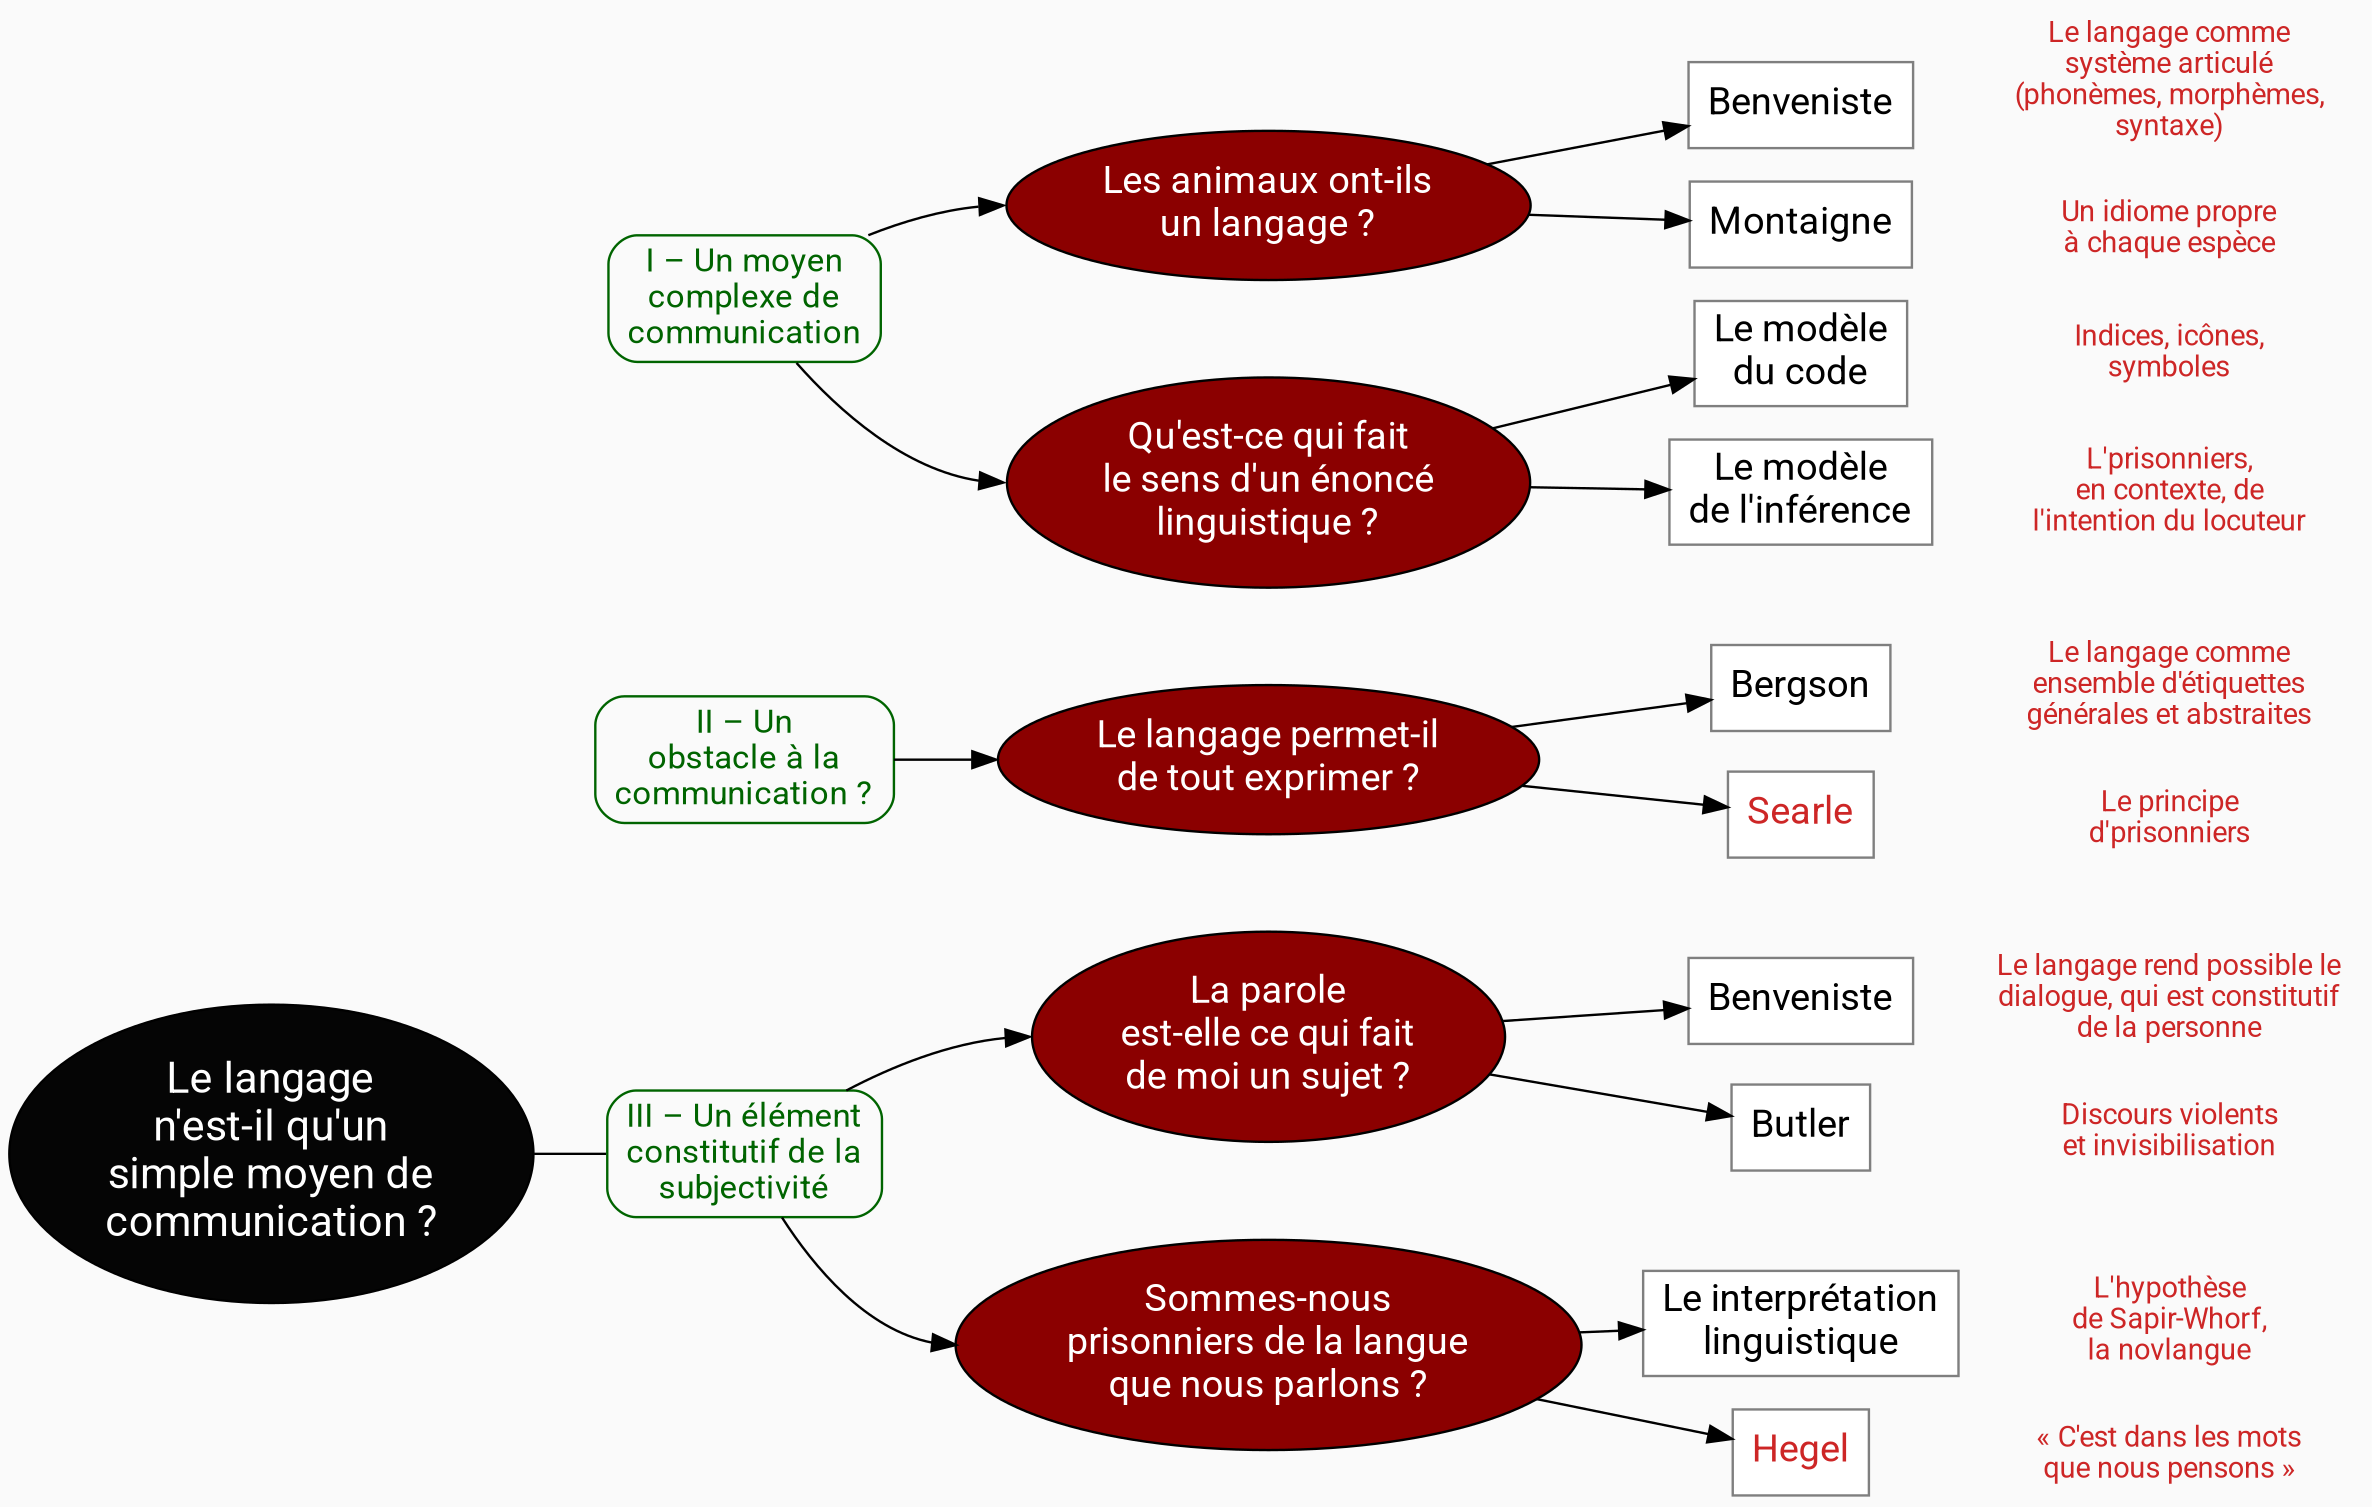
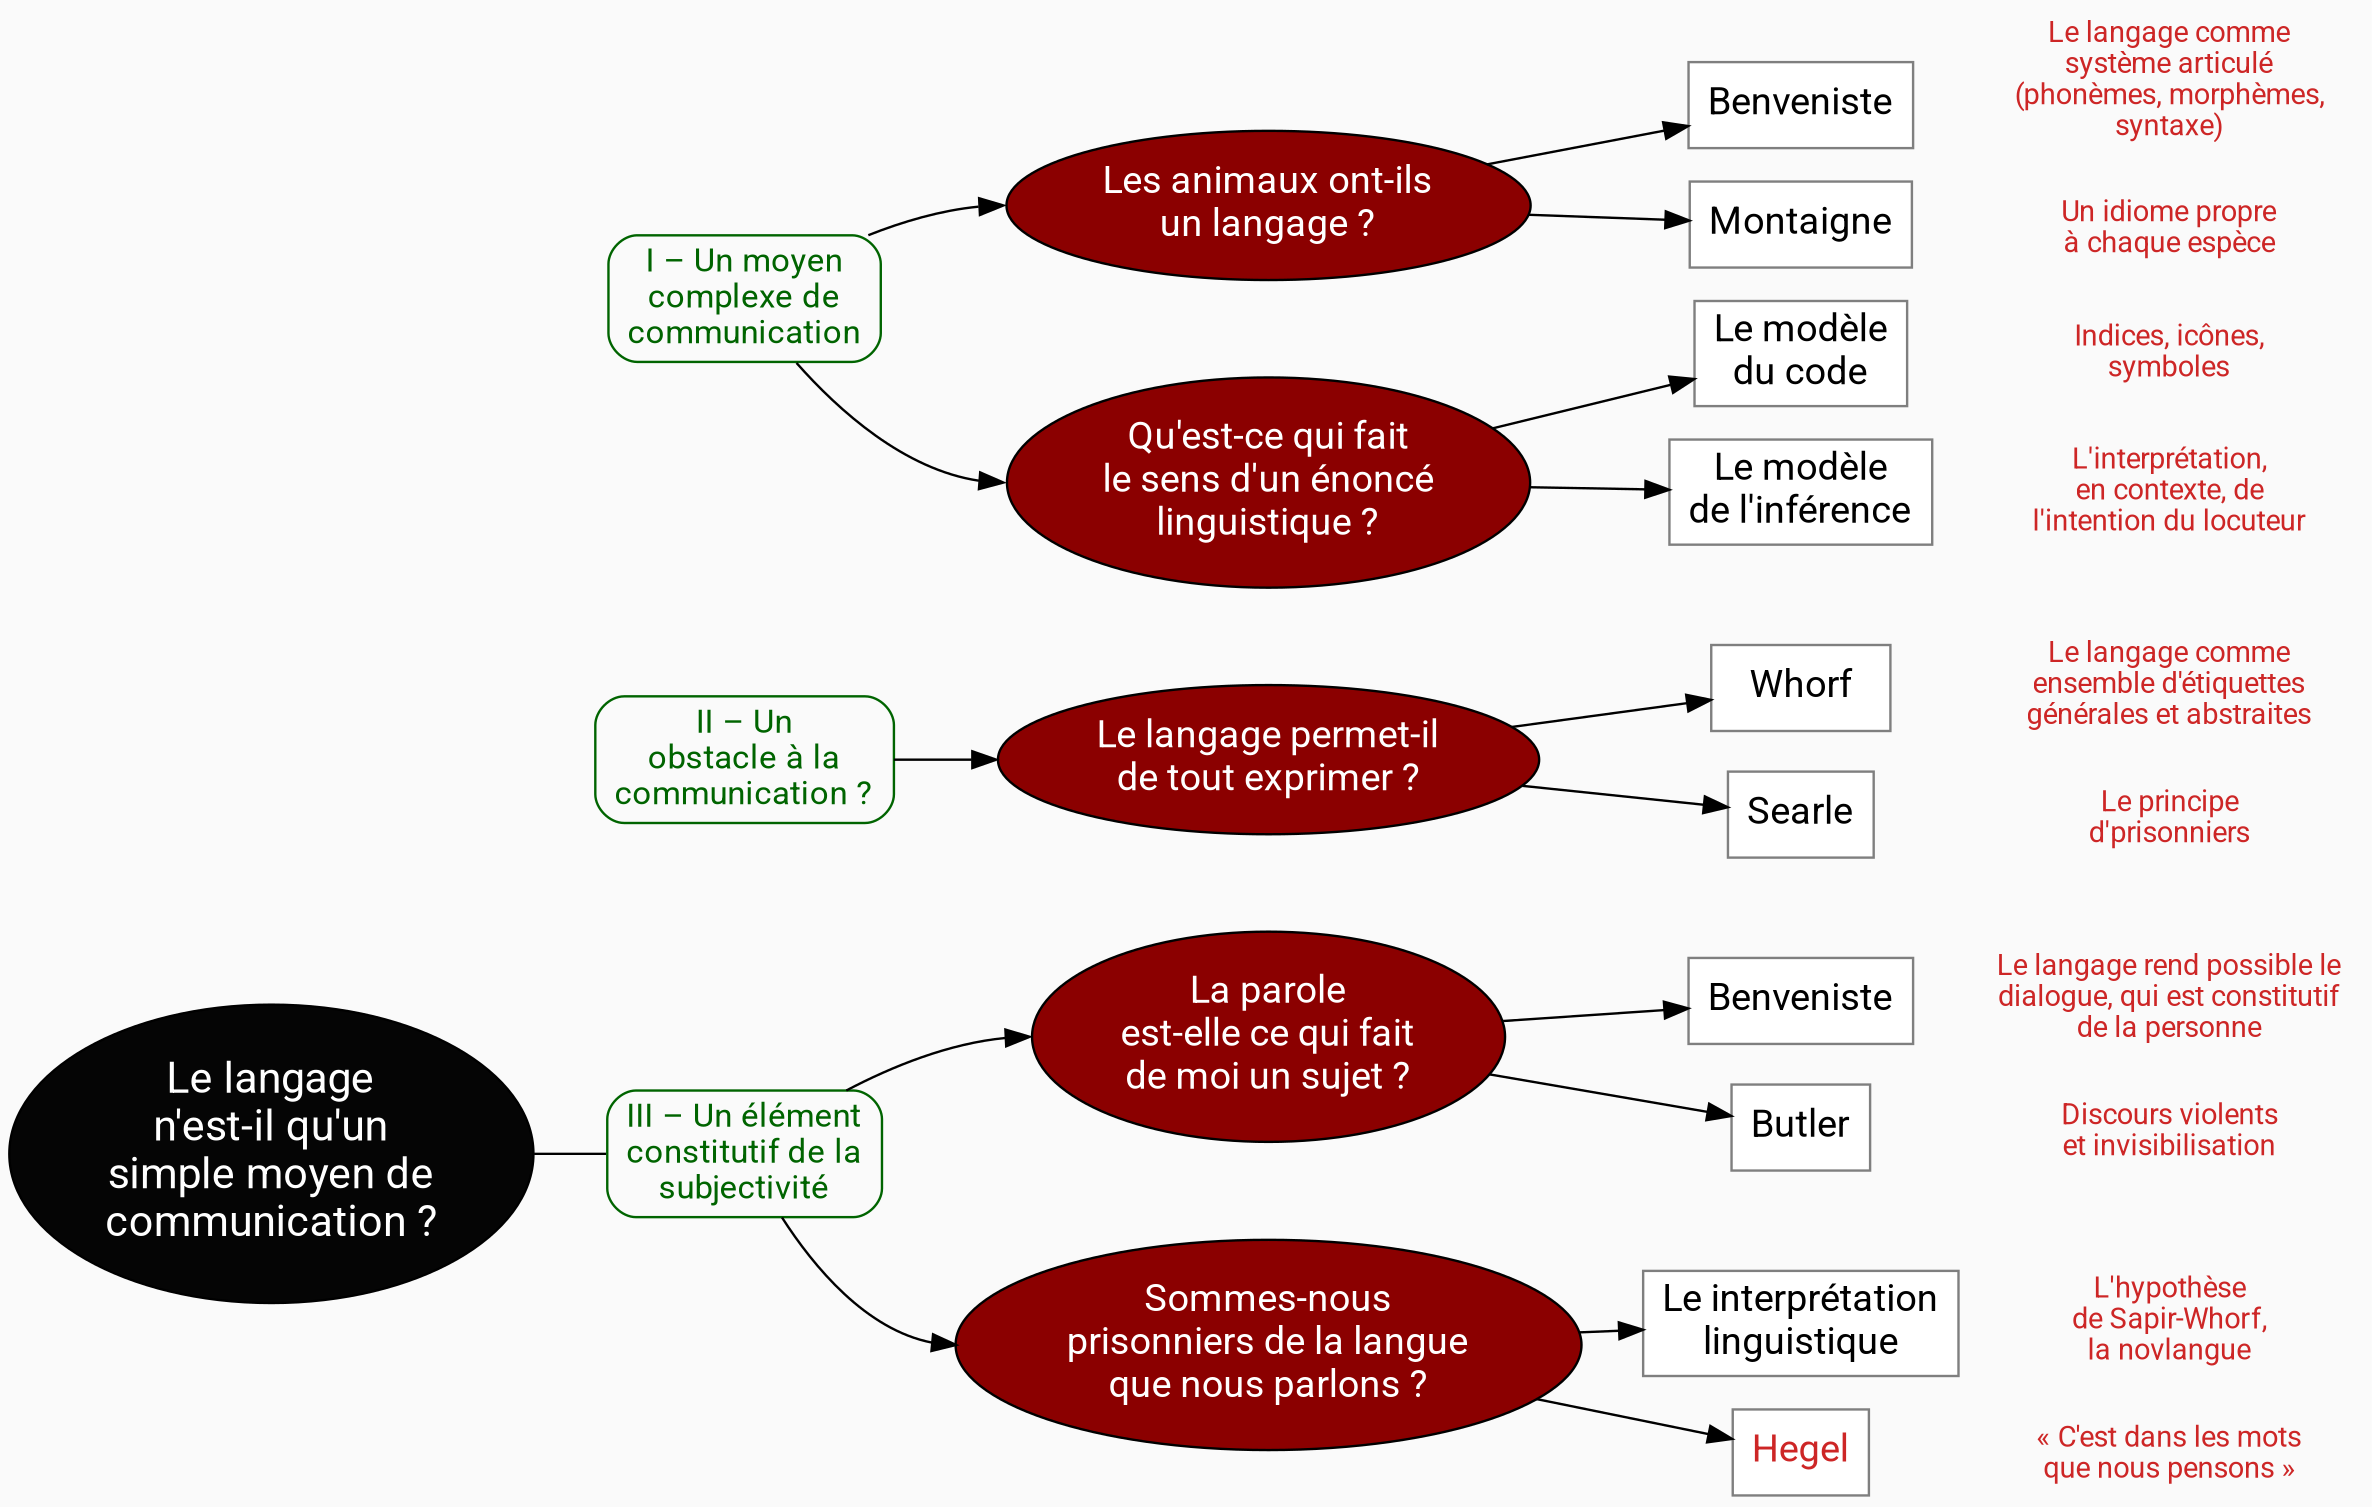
(2170, 492) -> (2170, 492)
(1801, 688) -> (1801, 688)
(1801, 815) -> (1801, 815)
